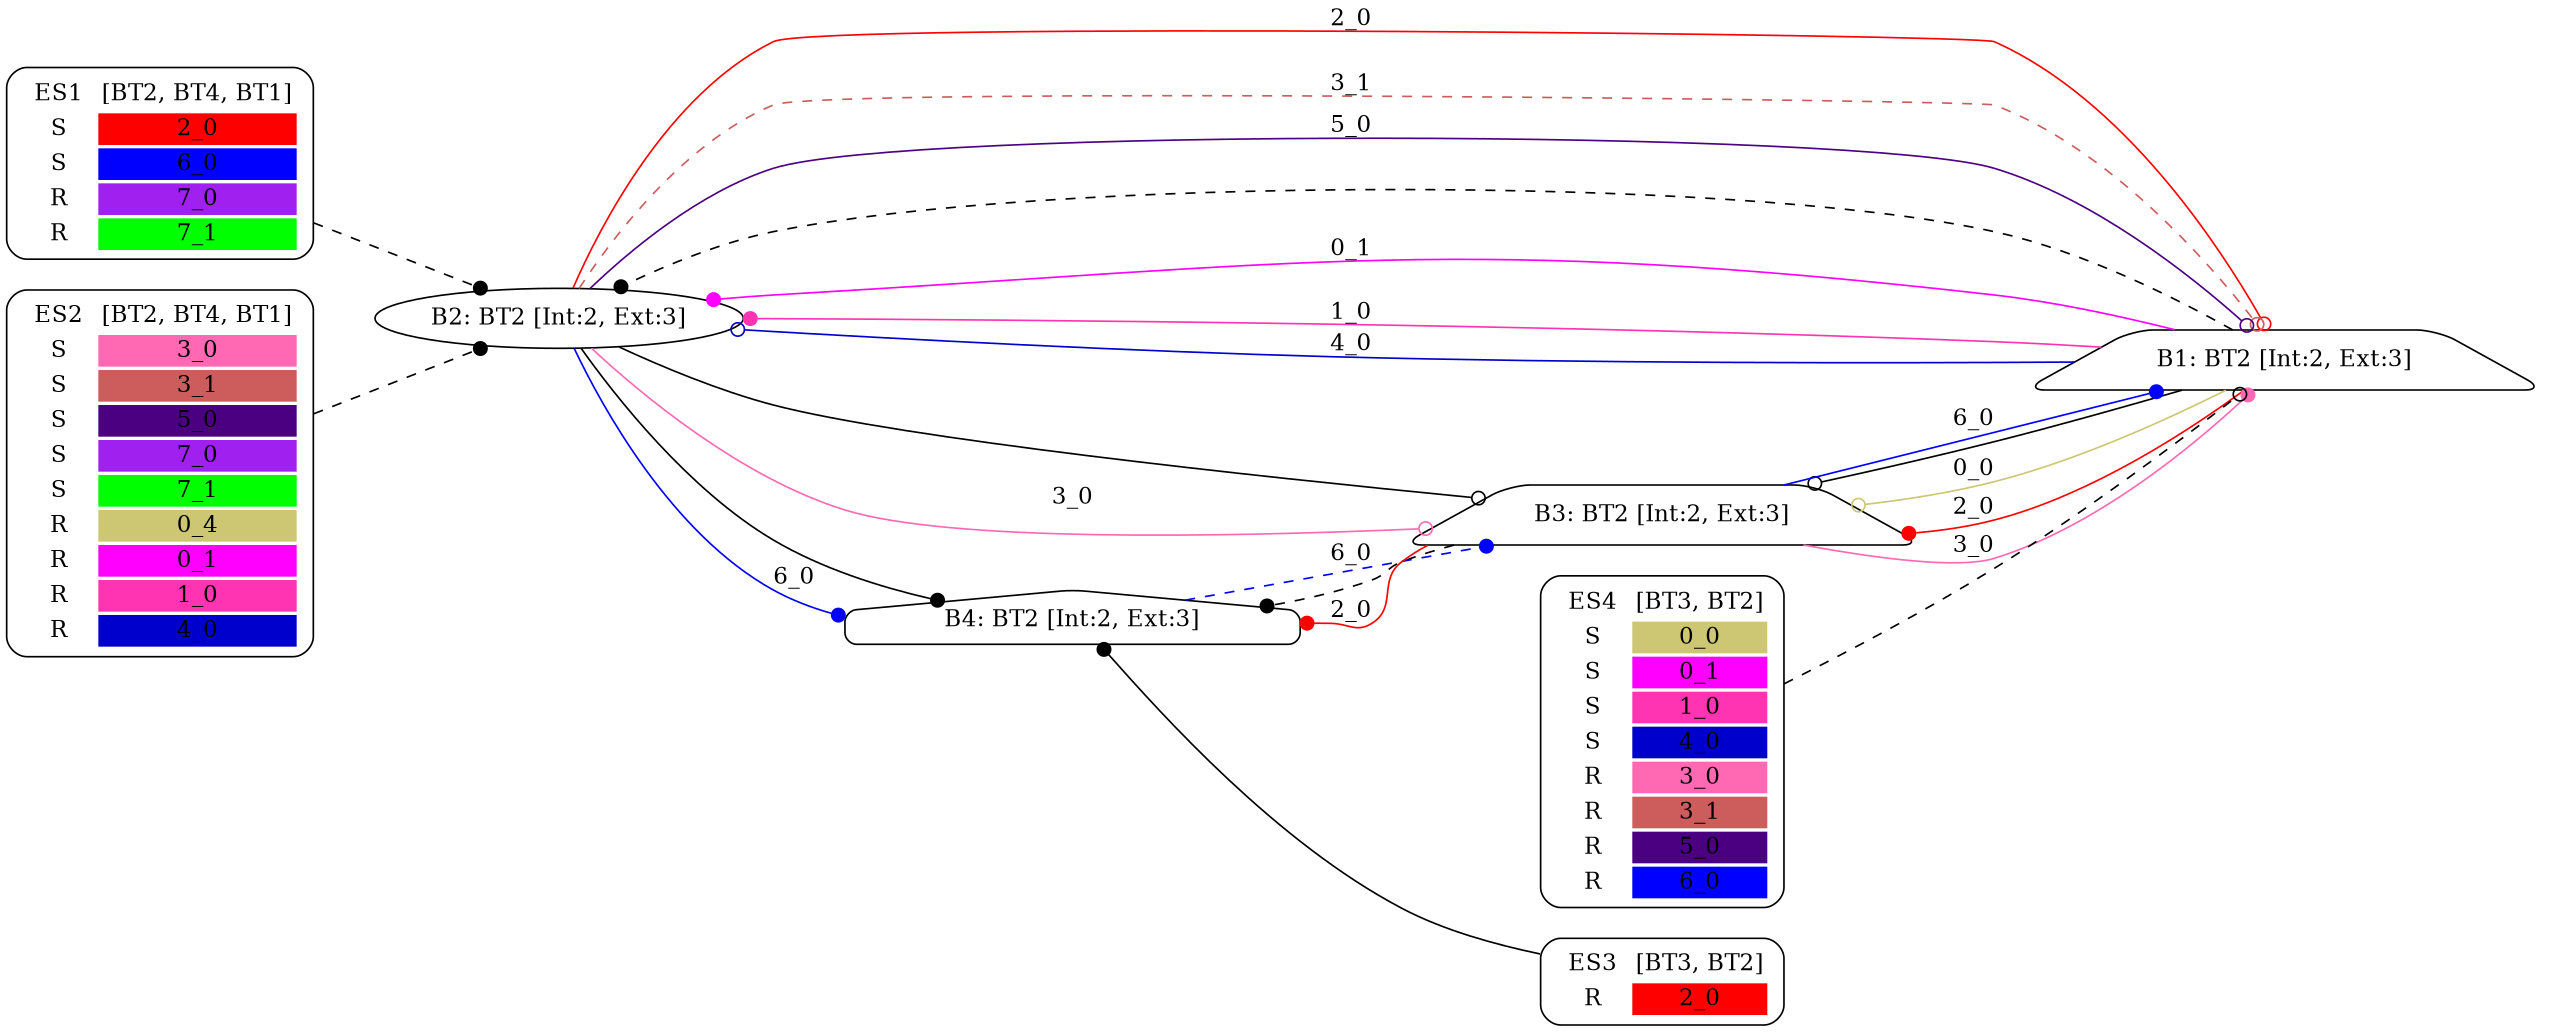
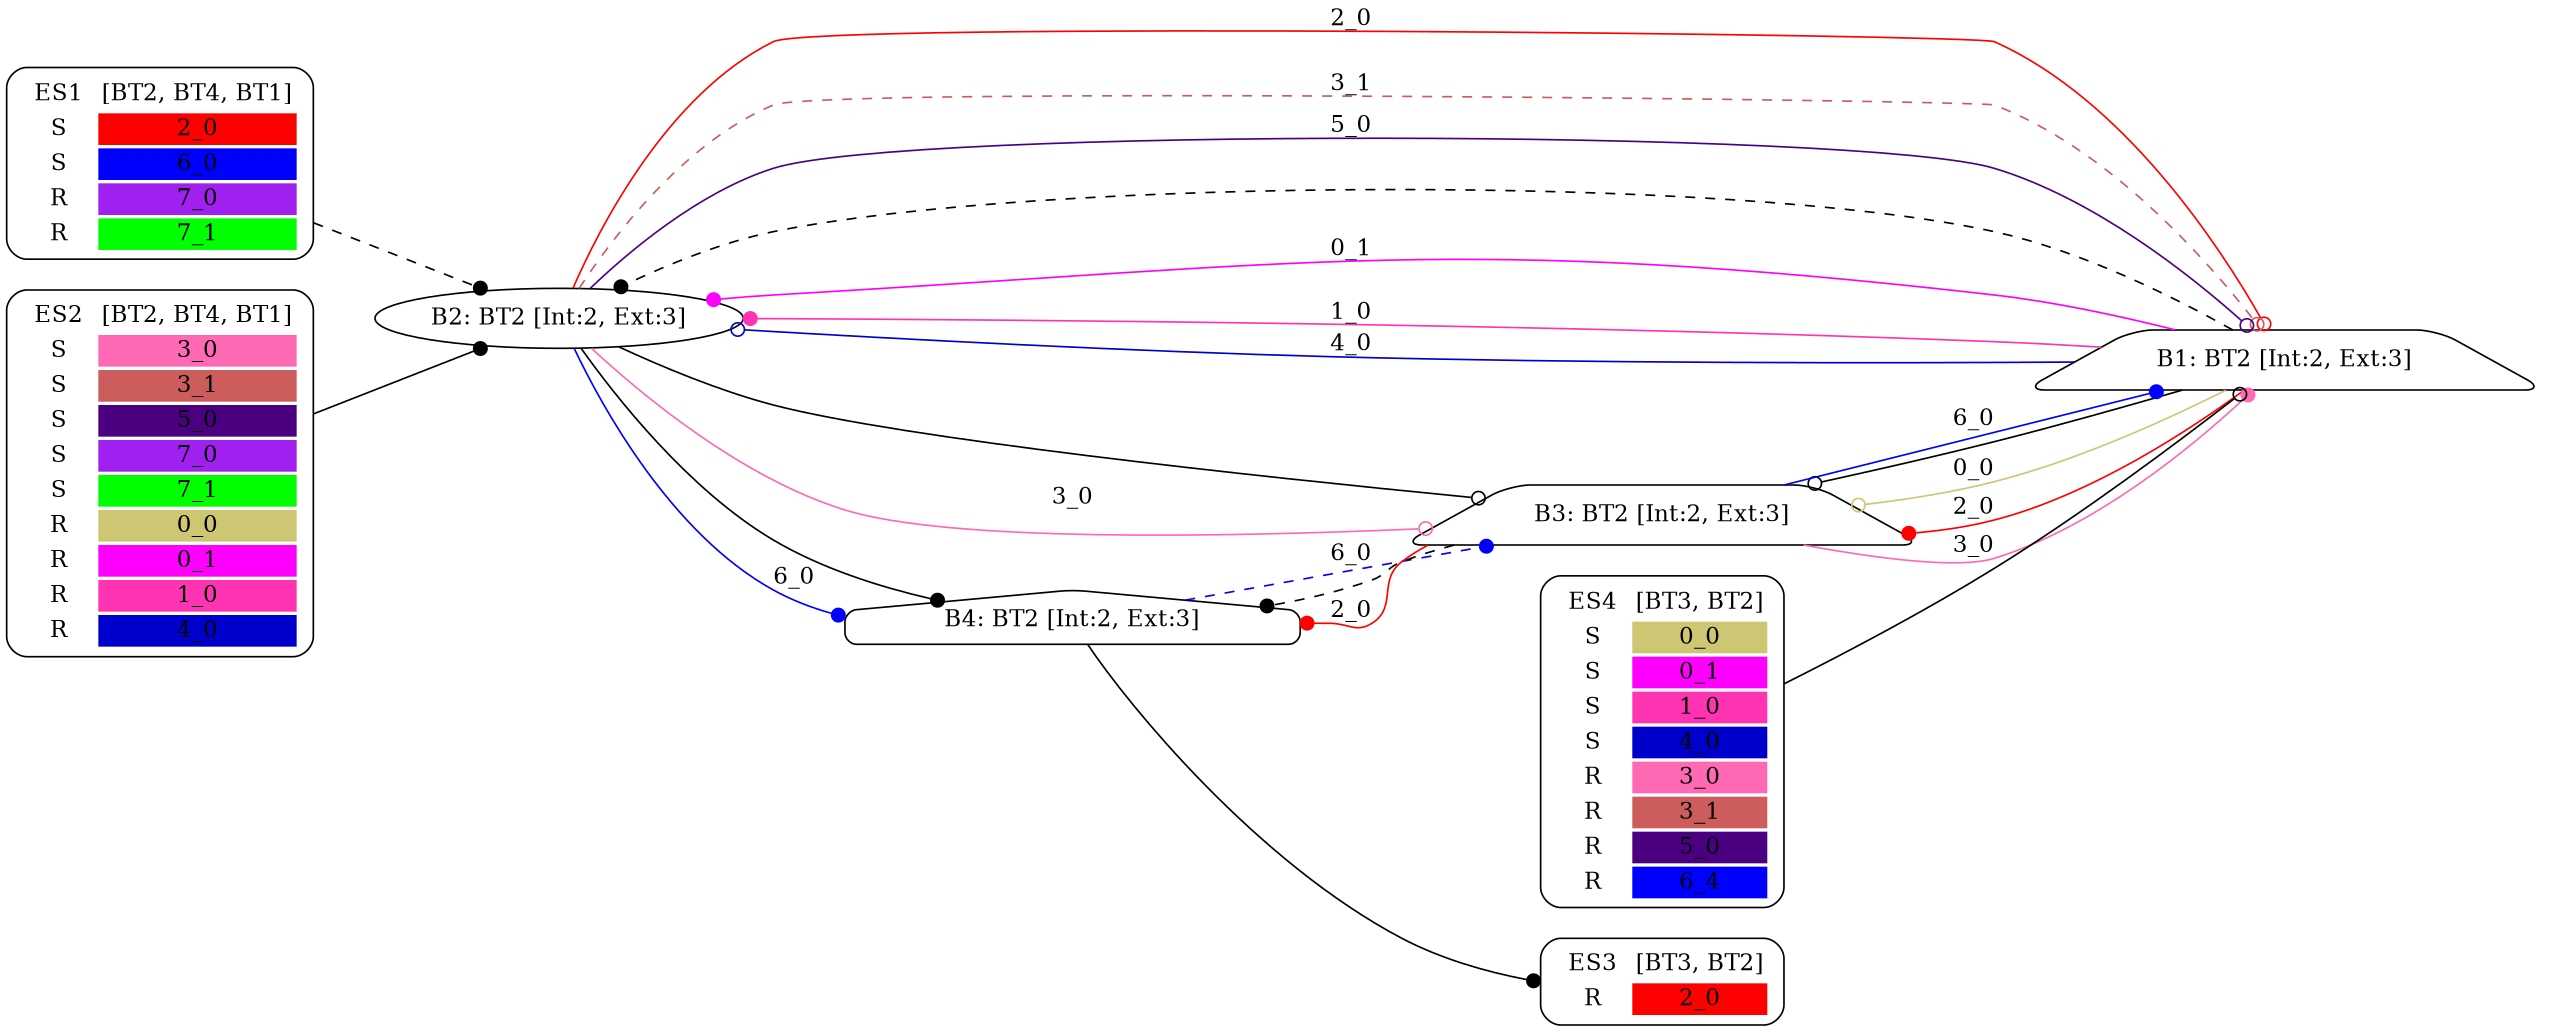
(394, 382) -> (394, 382)
(198, 525) -> (198, 525)
(1983, 575) -> (1983, 575)
(1300, 841) -> (1278, 852)
(1700, 882) -> (1700, 882)
